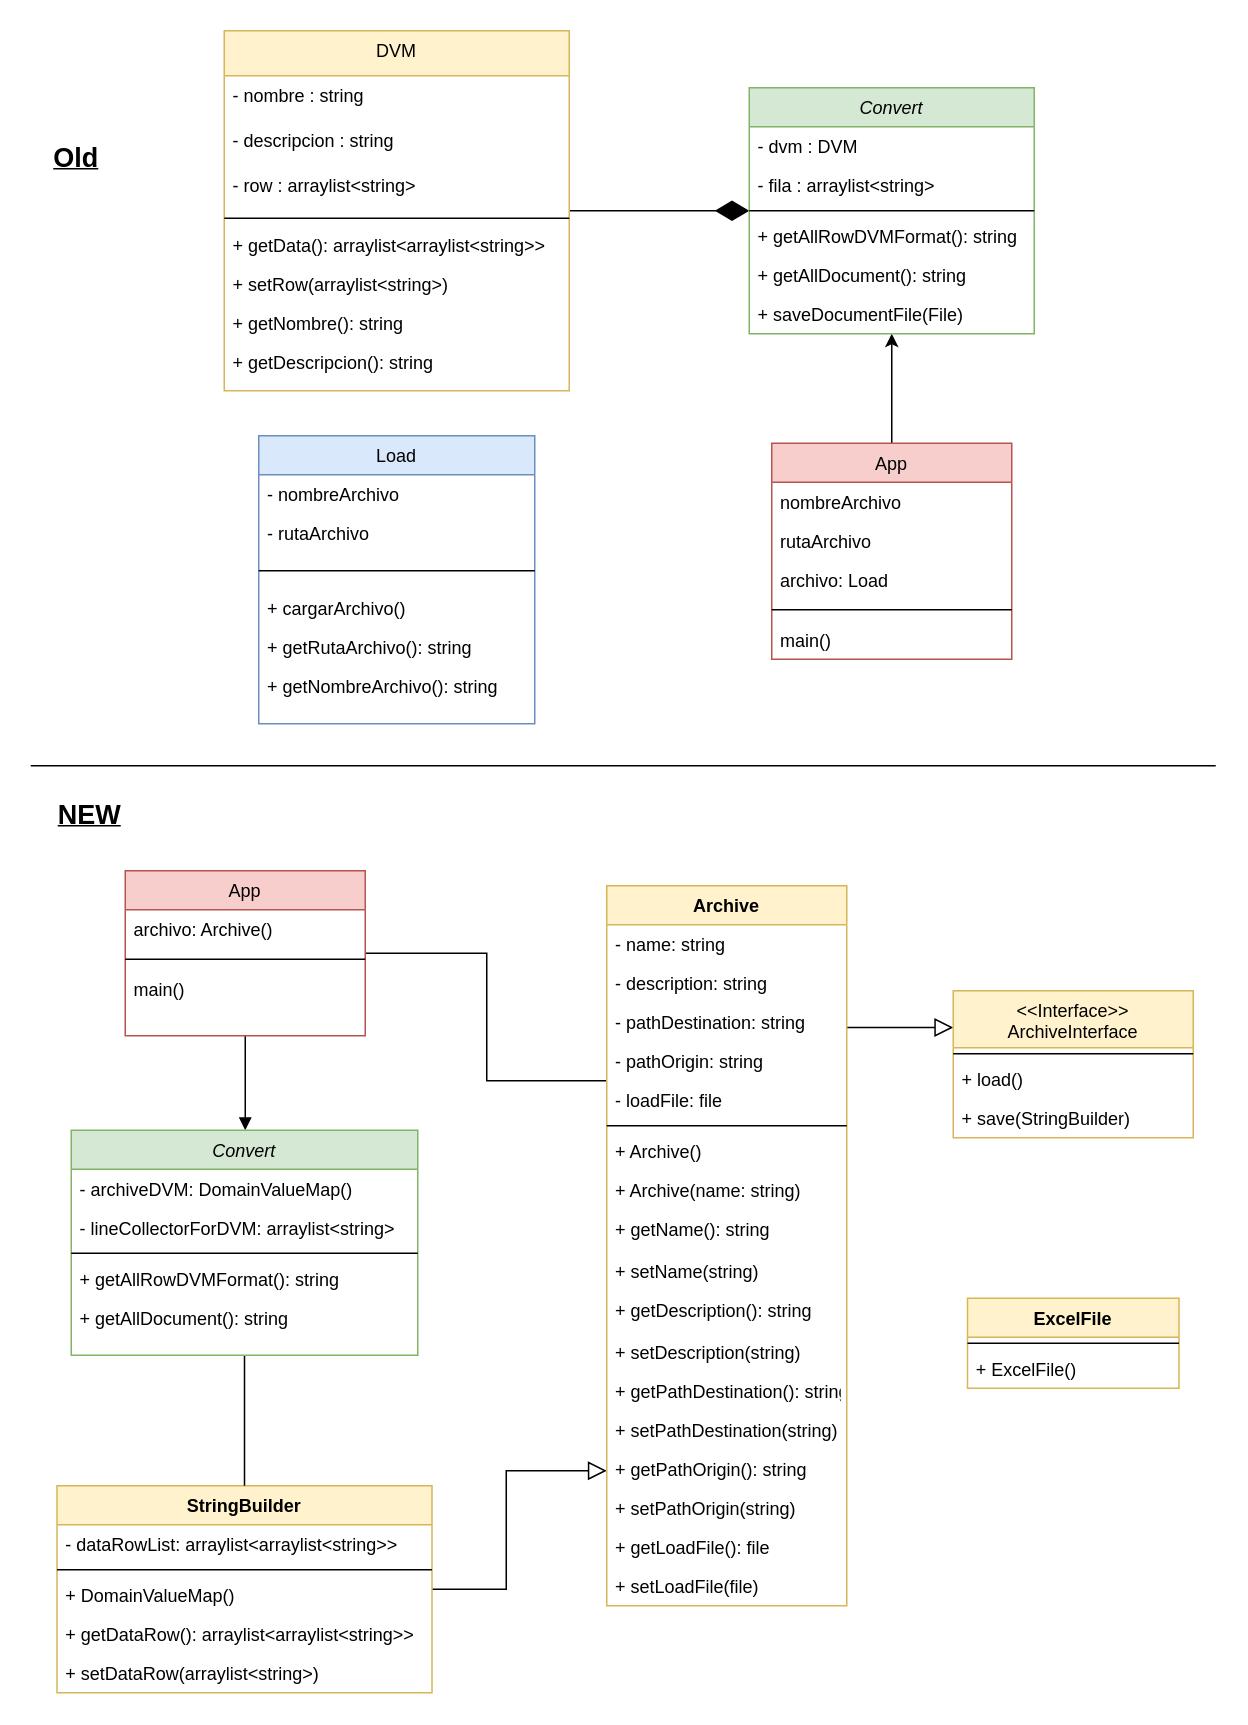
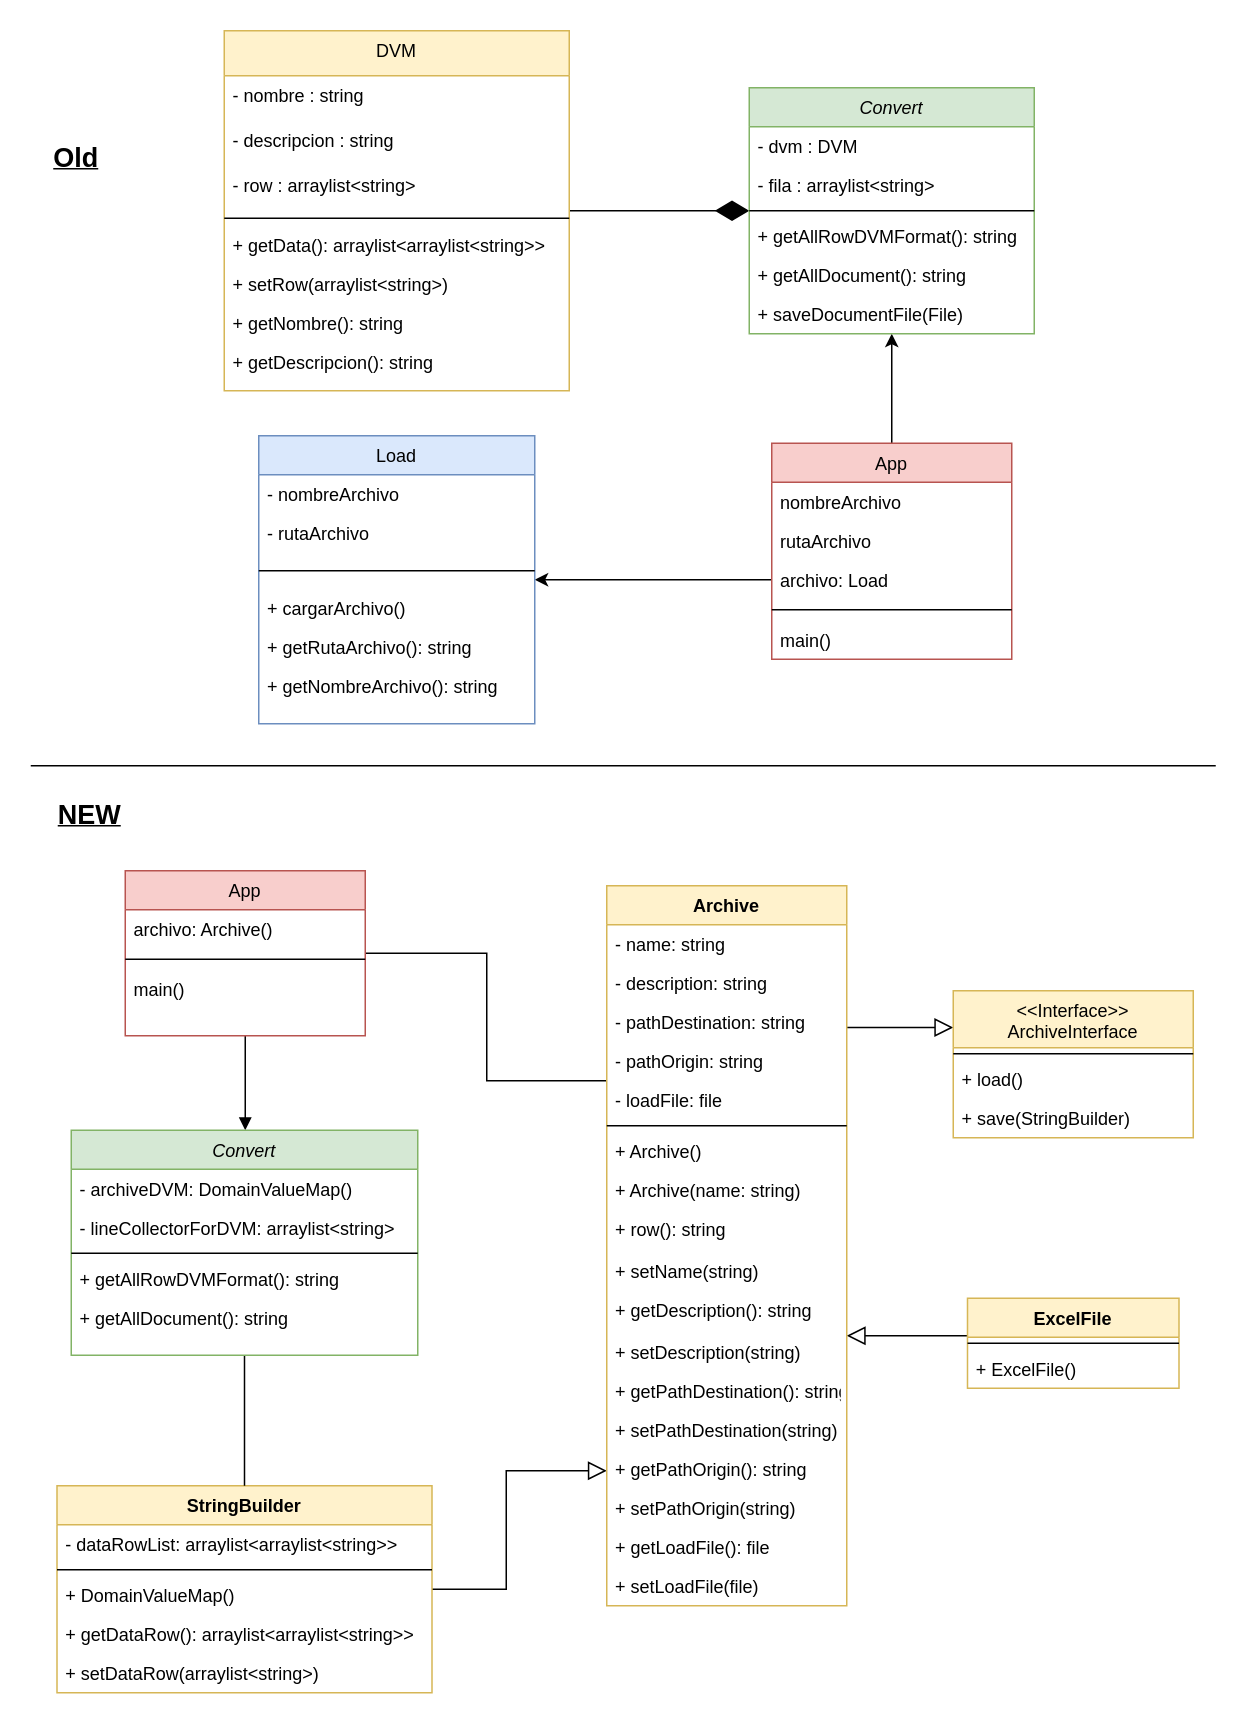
none -> (657, 580)
(701, 1230) -> (681, 1230)
none -> (916, 1336)
